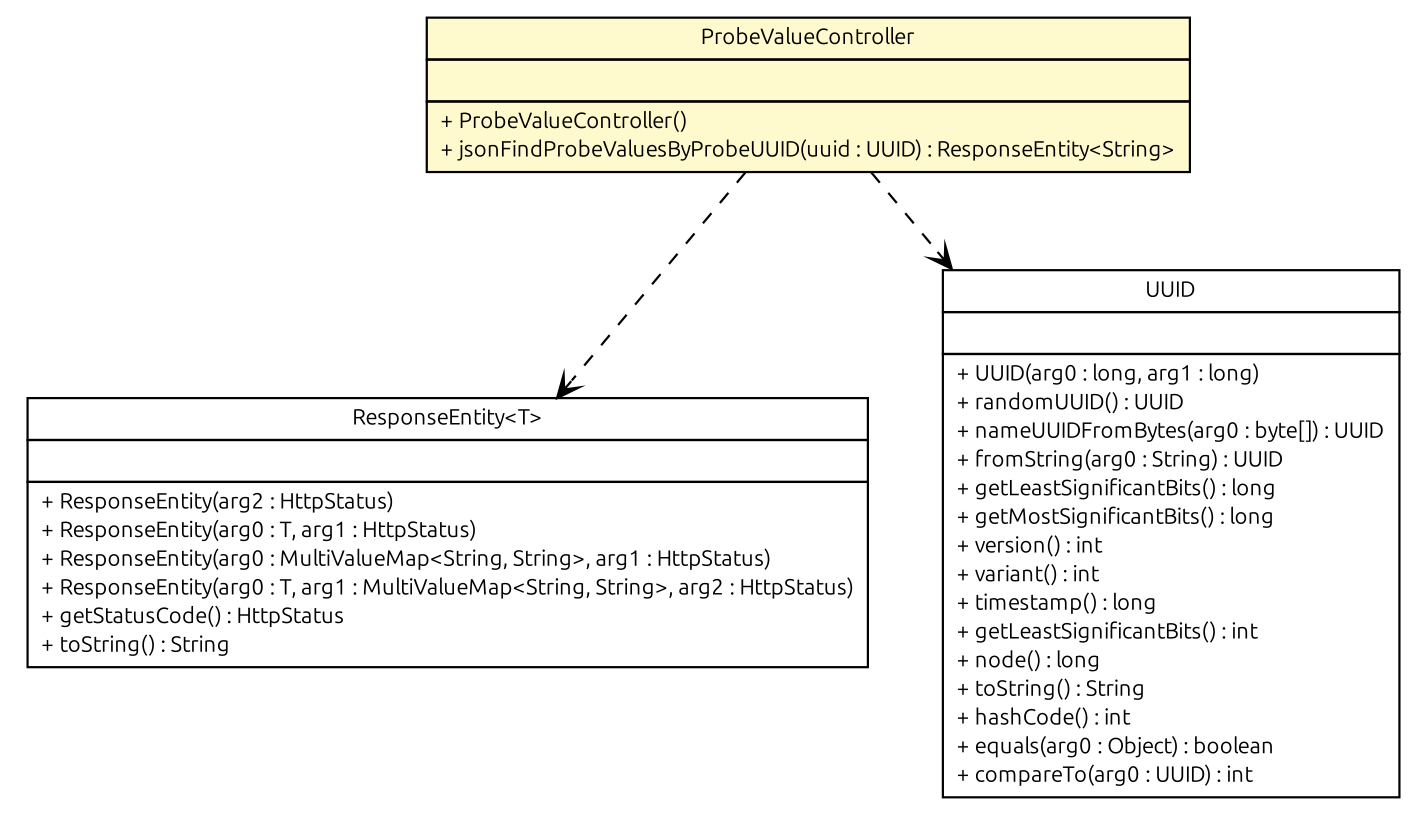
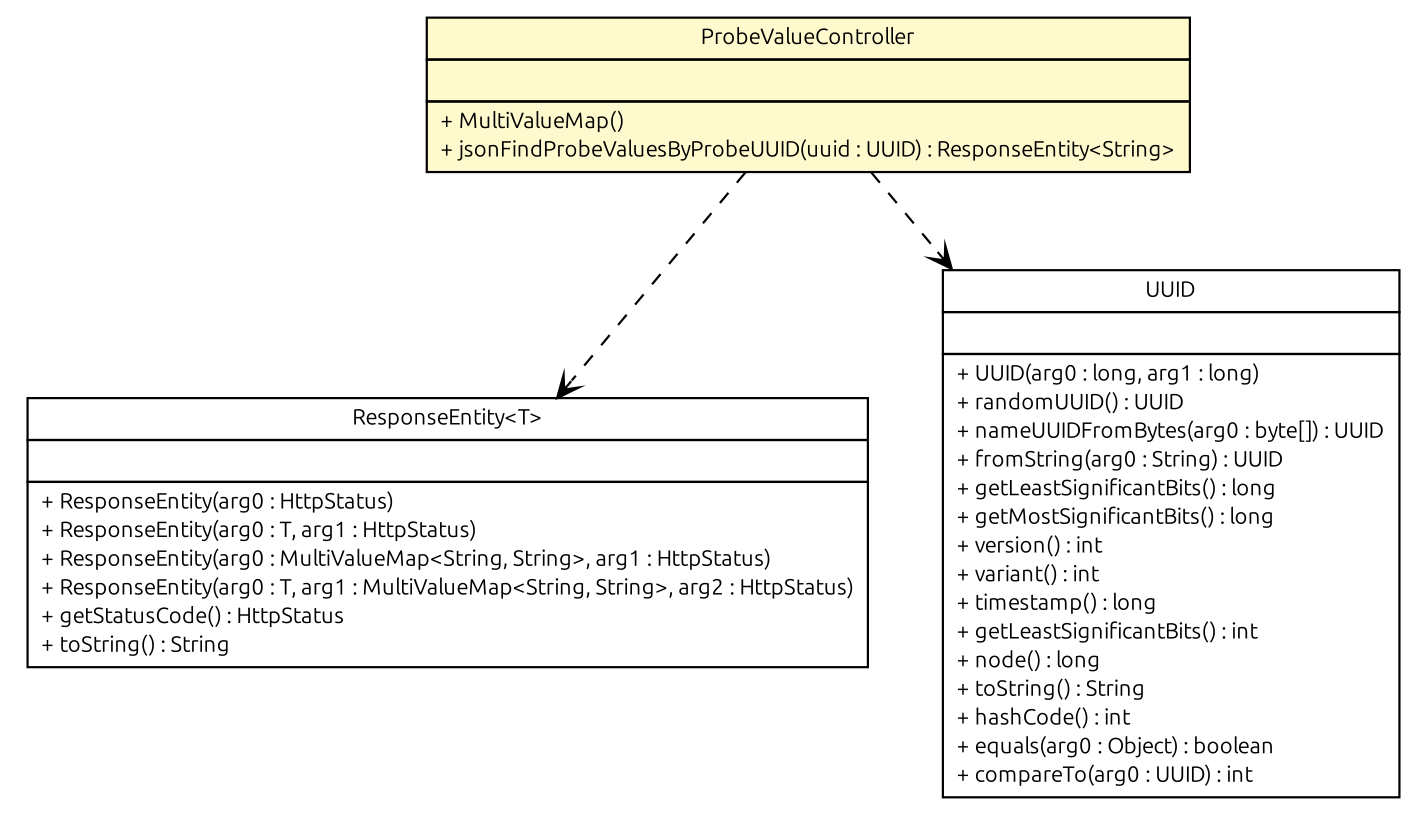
(565, 121) -> (533, 121)
(218, 502) -> (218, 502)
